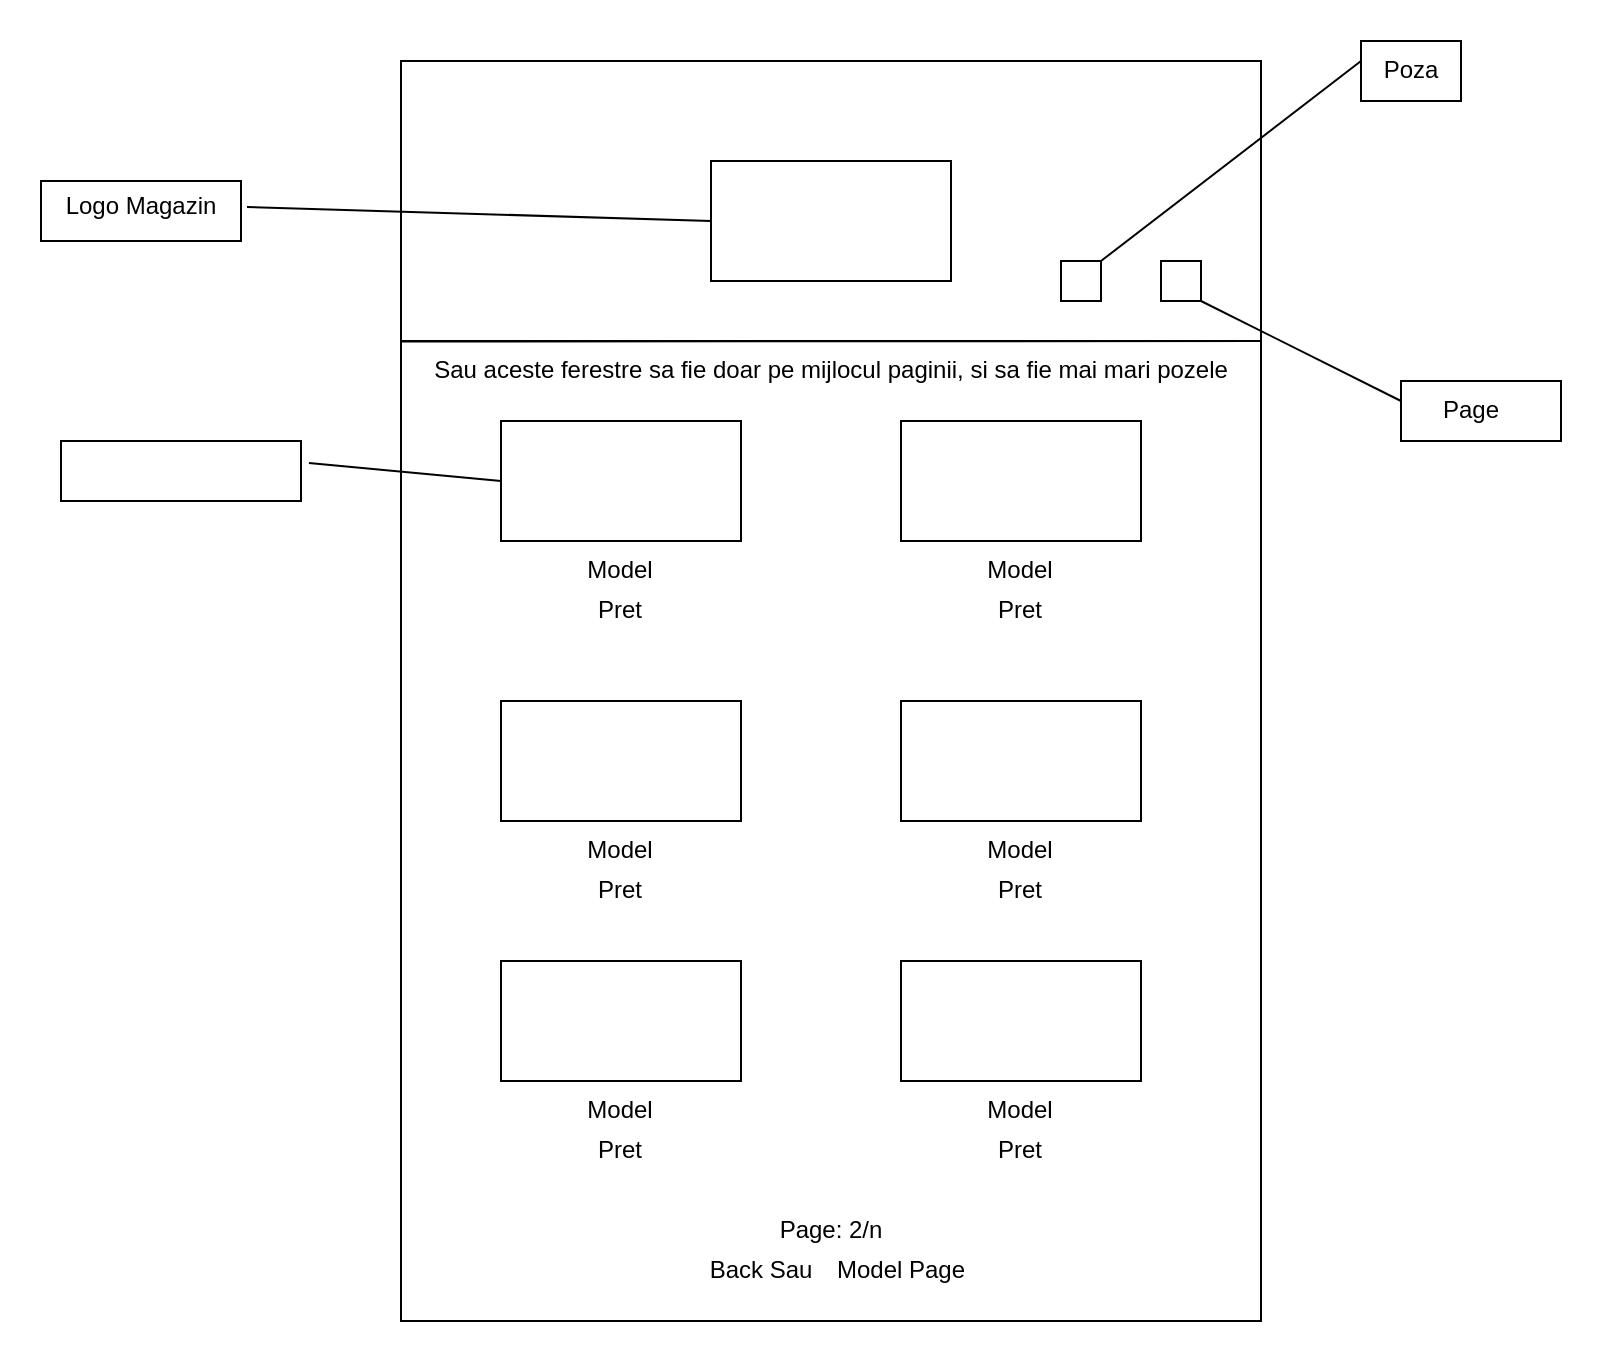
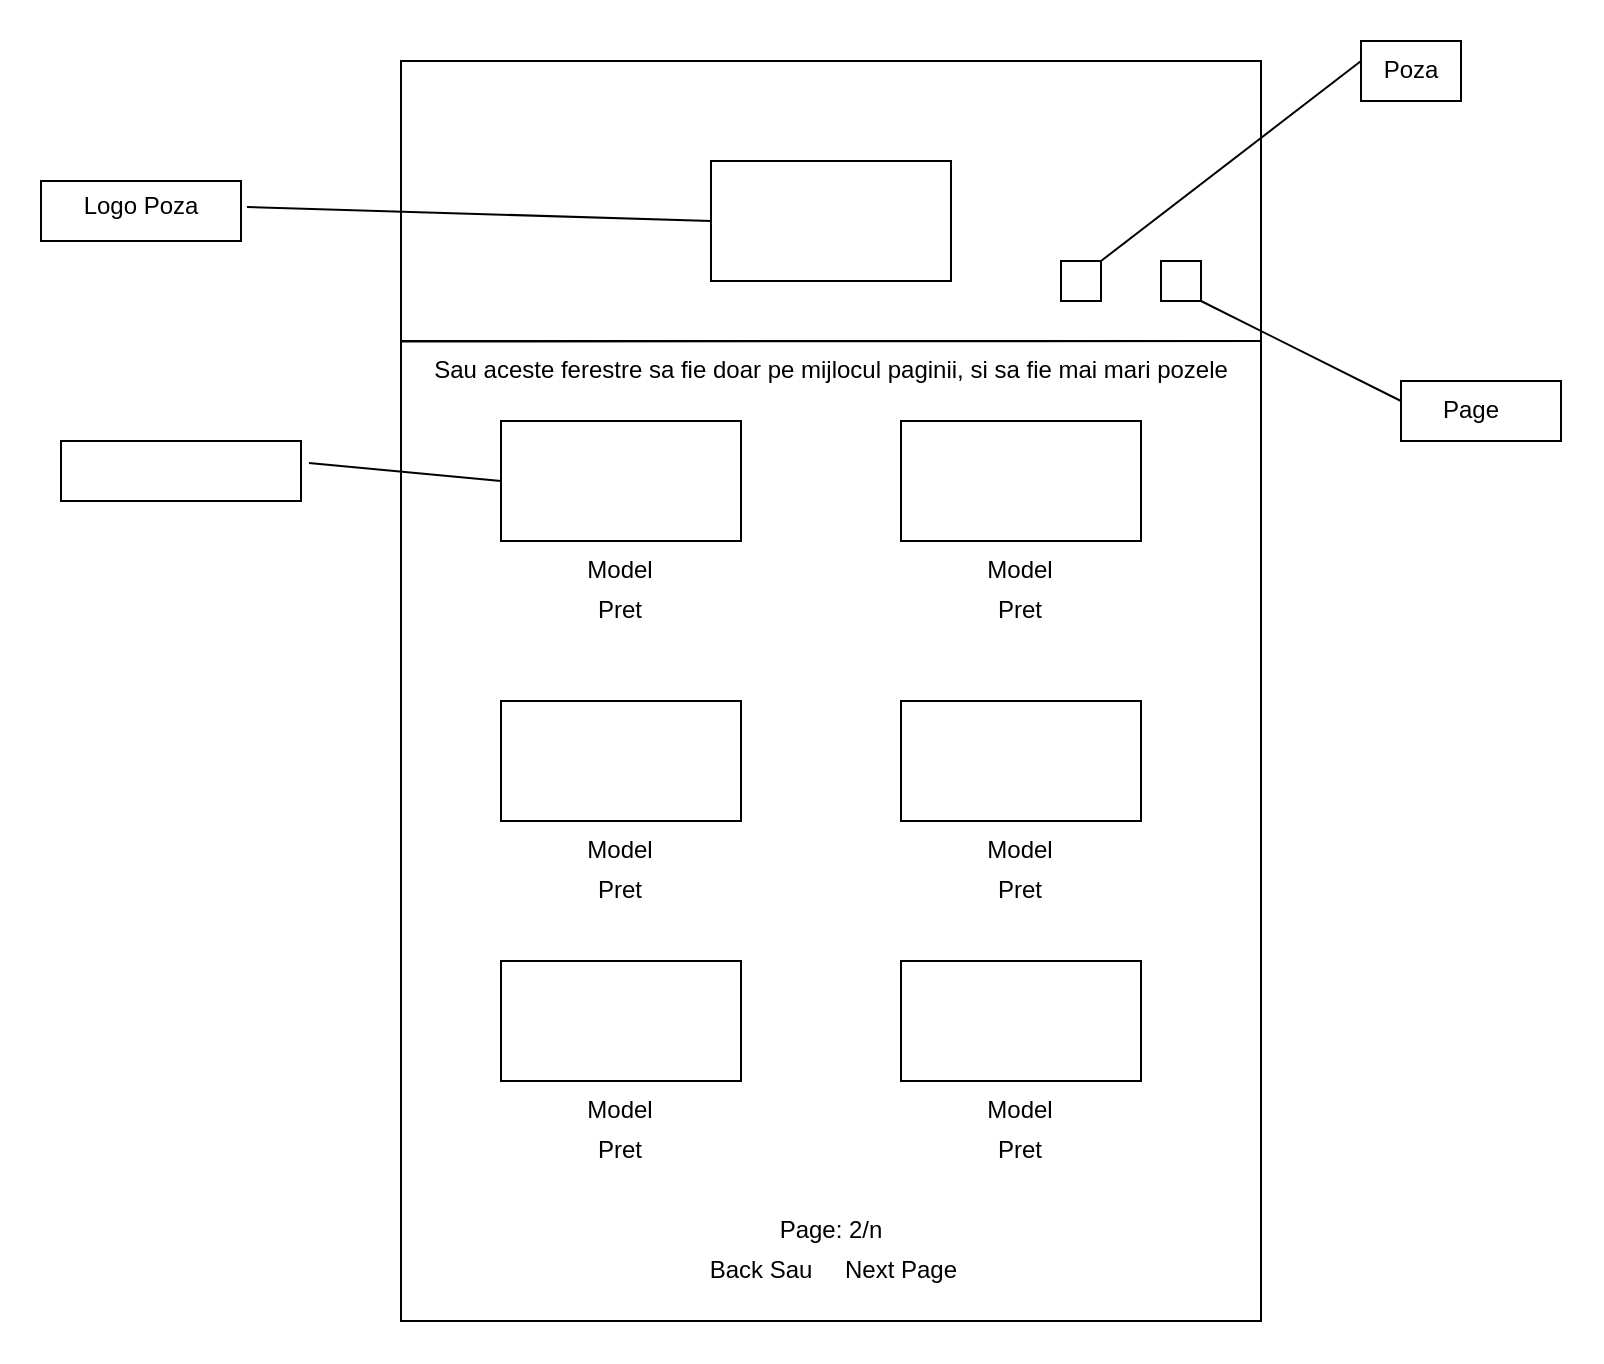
(142, 207) -> (142, 207)
(902, 1271) -> (902, 1271)
